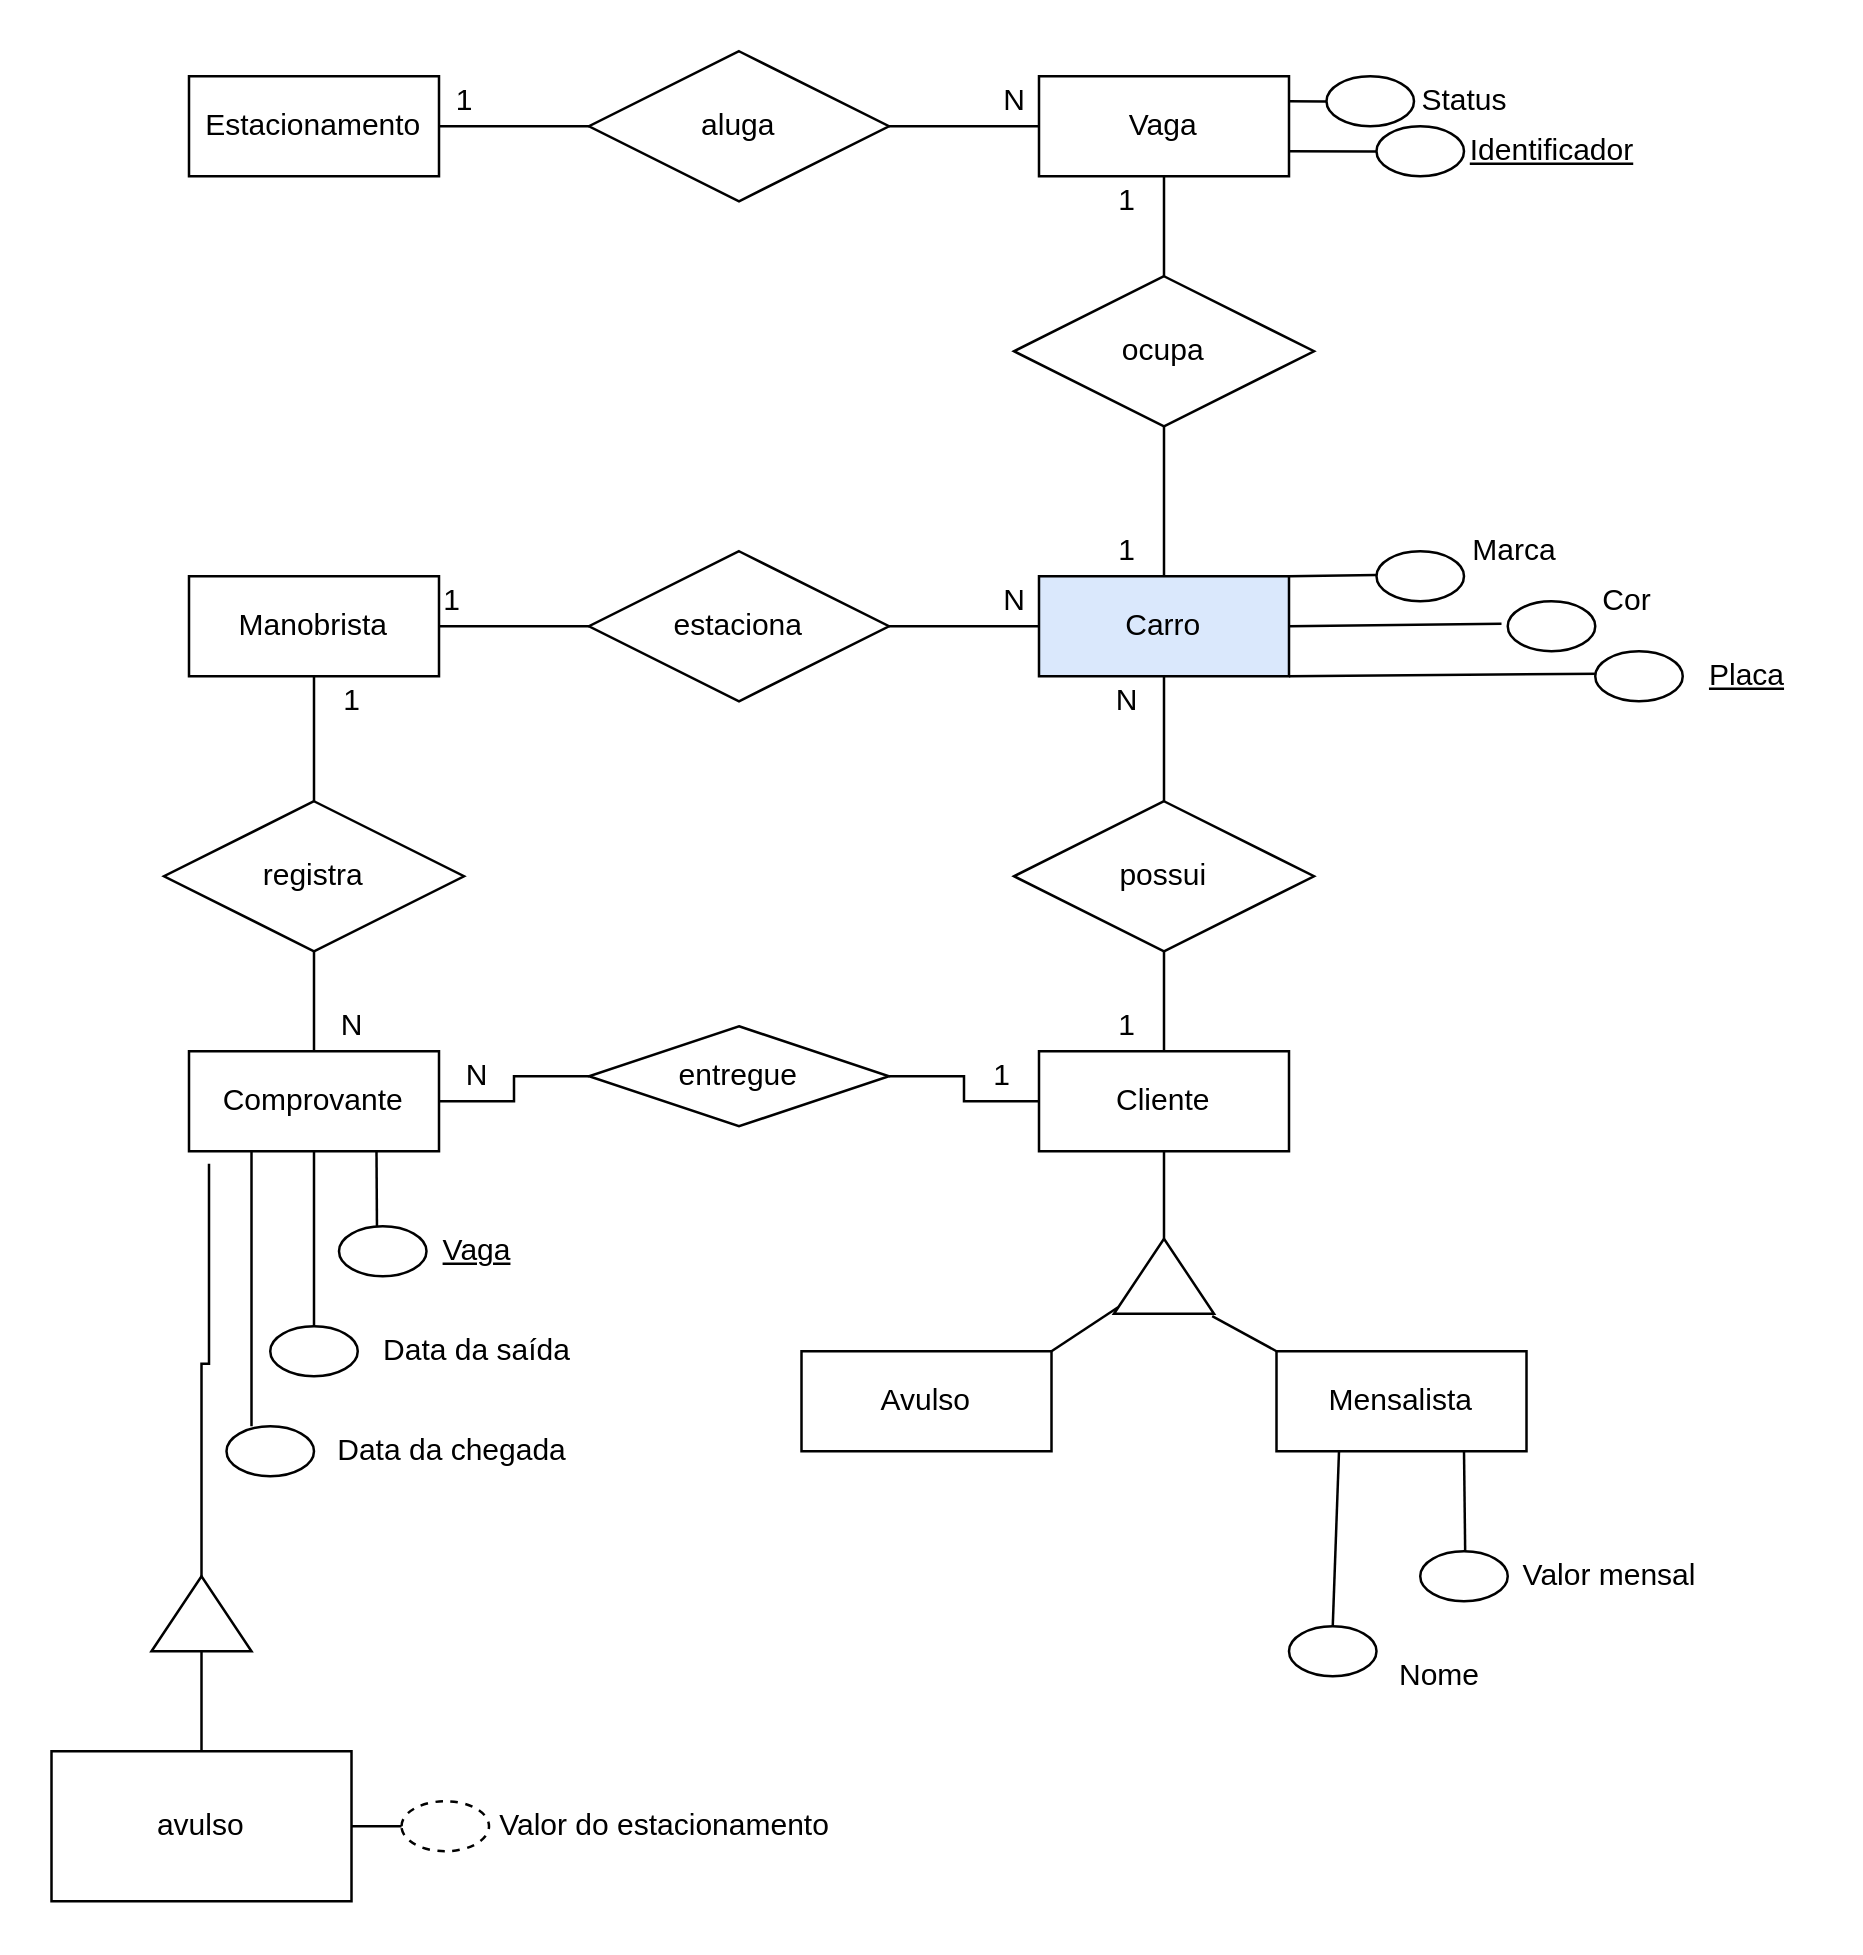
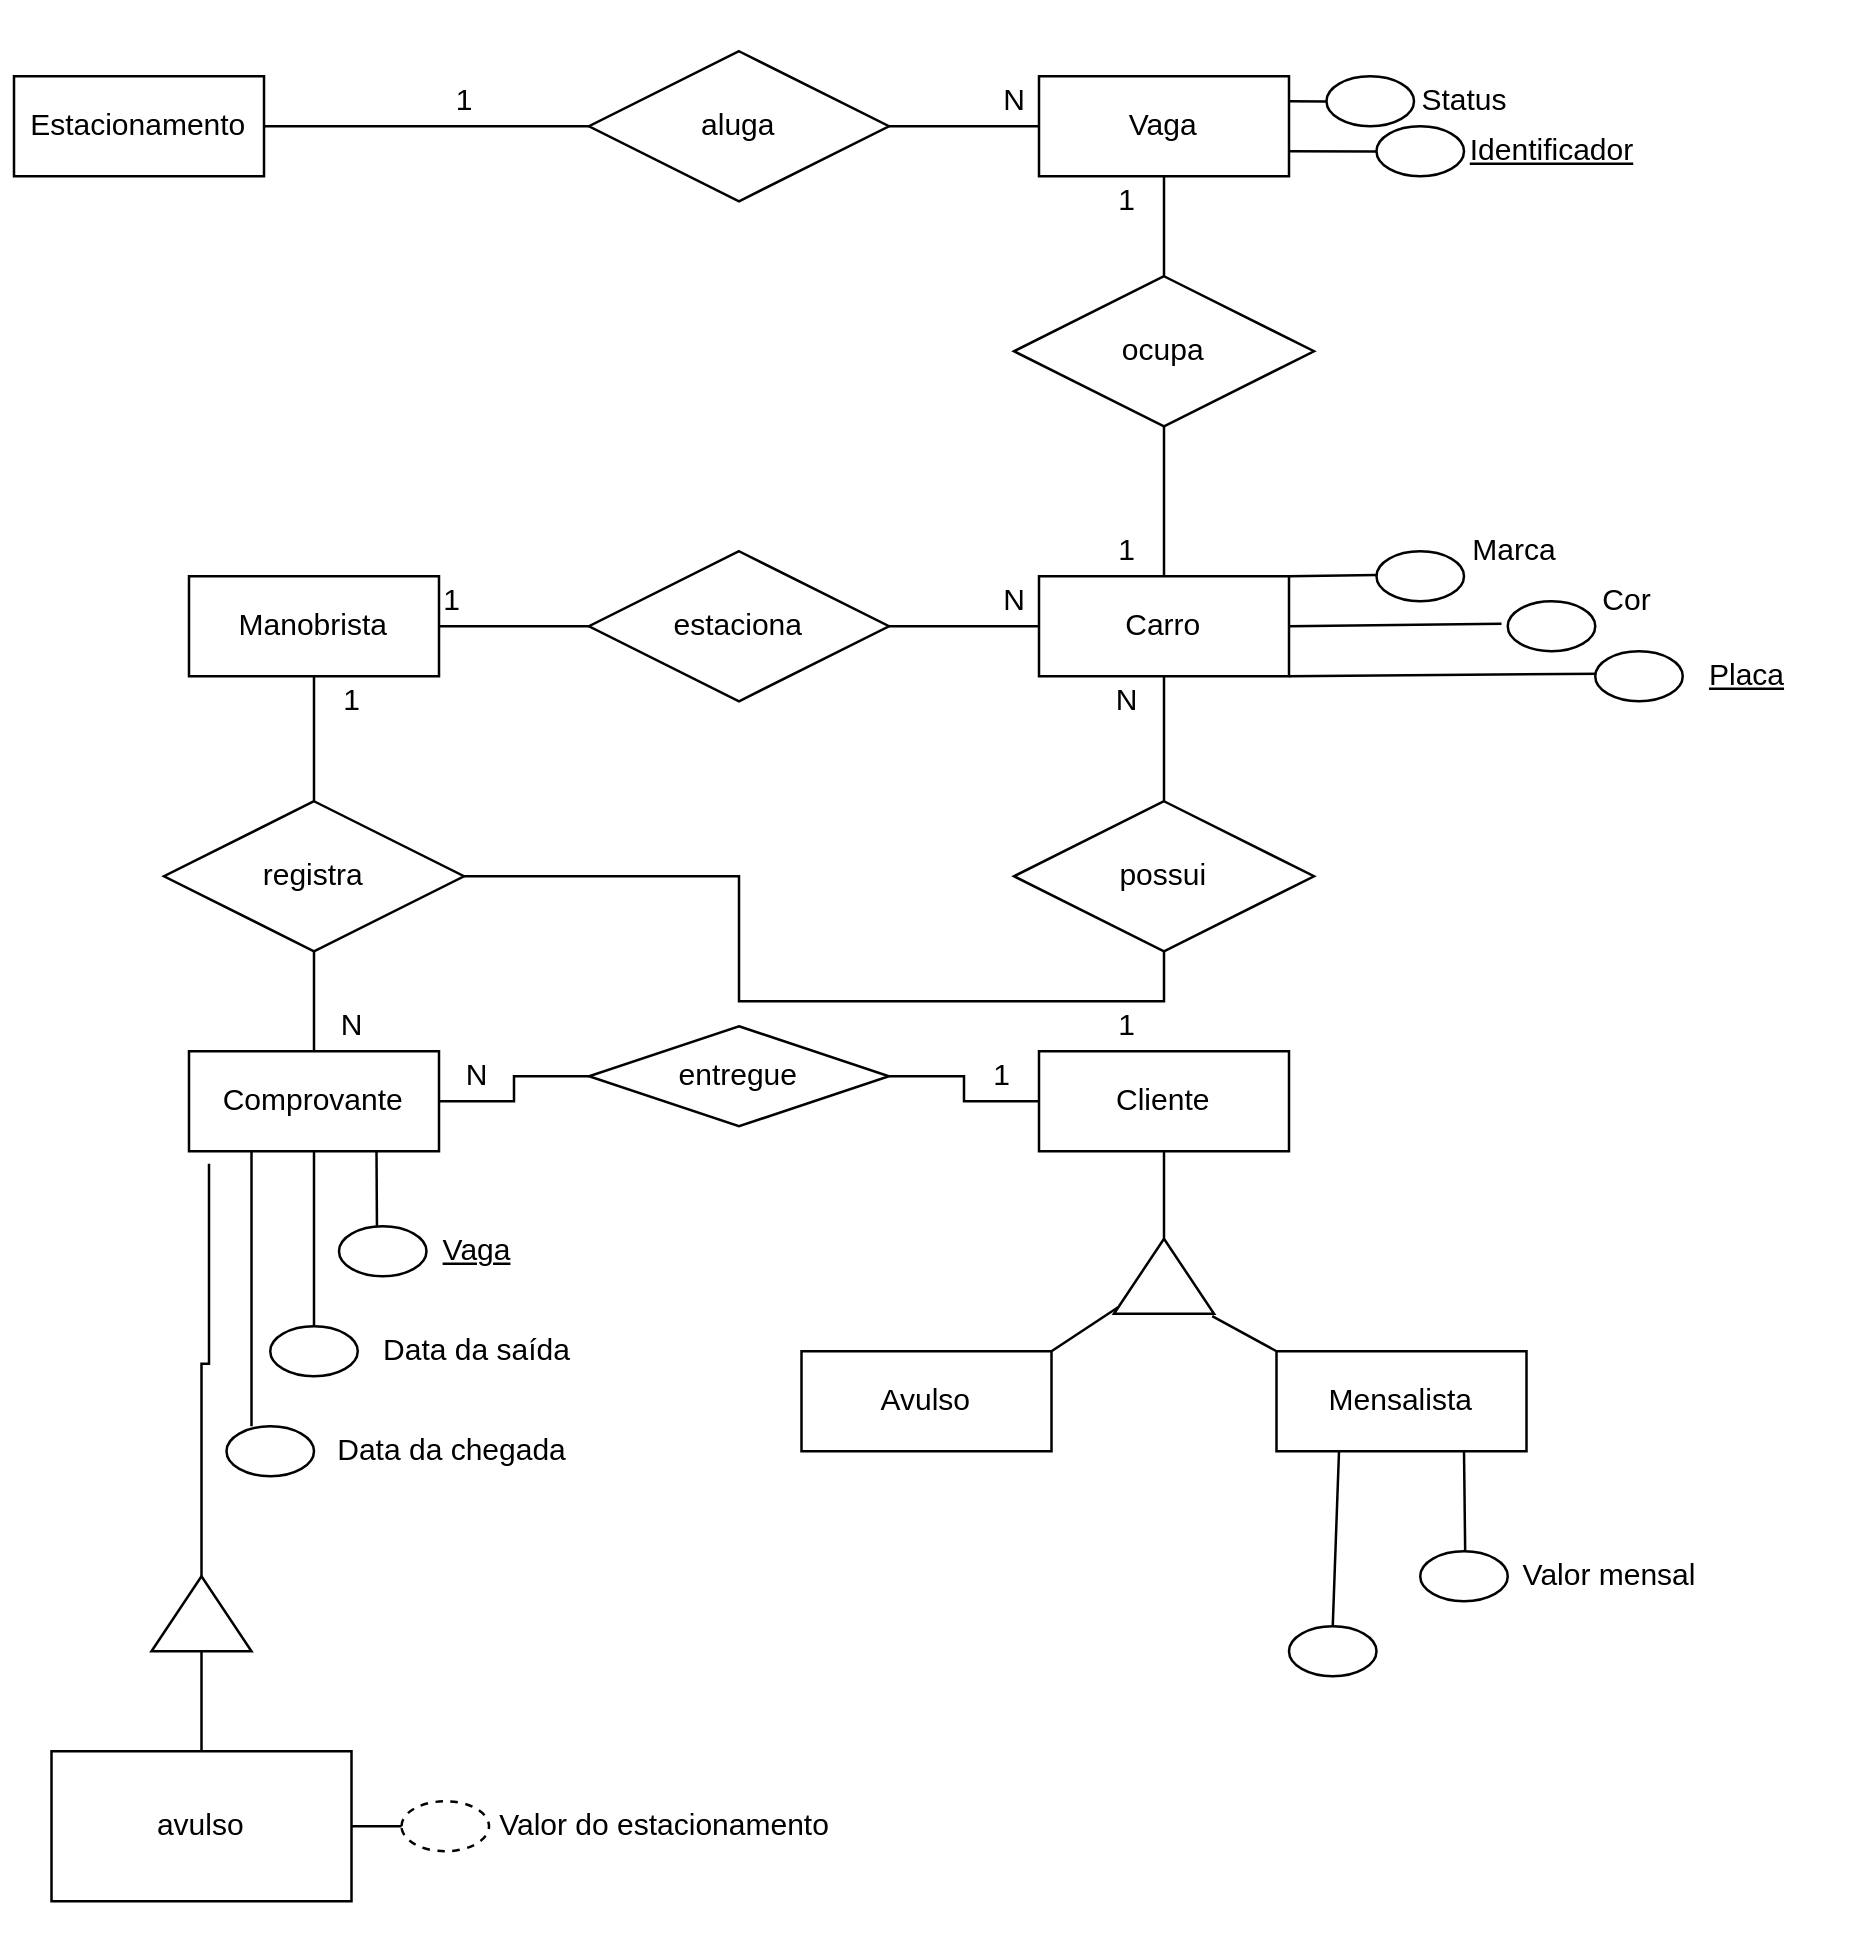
(314, 126) -> (139, 126)
(1164, 626) -> (1164, 626)
(1164, 1024) -> (753, 1001)
(1439, 1676) -> none
